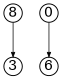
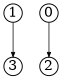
(13, 13) -> (13, 13)
(49, 66) -> (49, 66)
